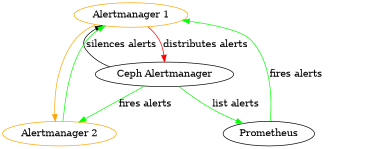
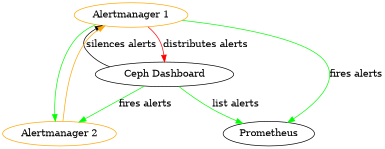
(257, 48) -> (292, 42)
(62, 63) -> (62, 63)
(72, 71) -> (72, 71)
(164, 74) -> (164, 74)
